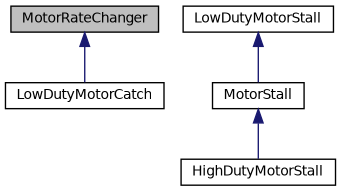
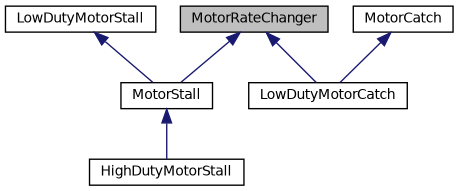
none -> (403, 19)
none -> (205, 62)
